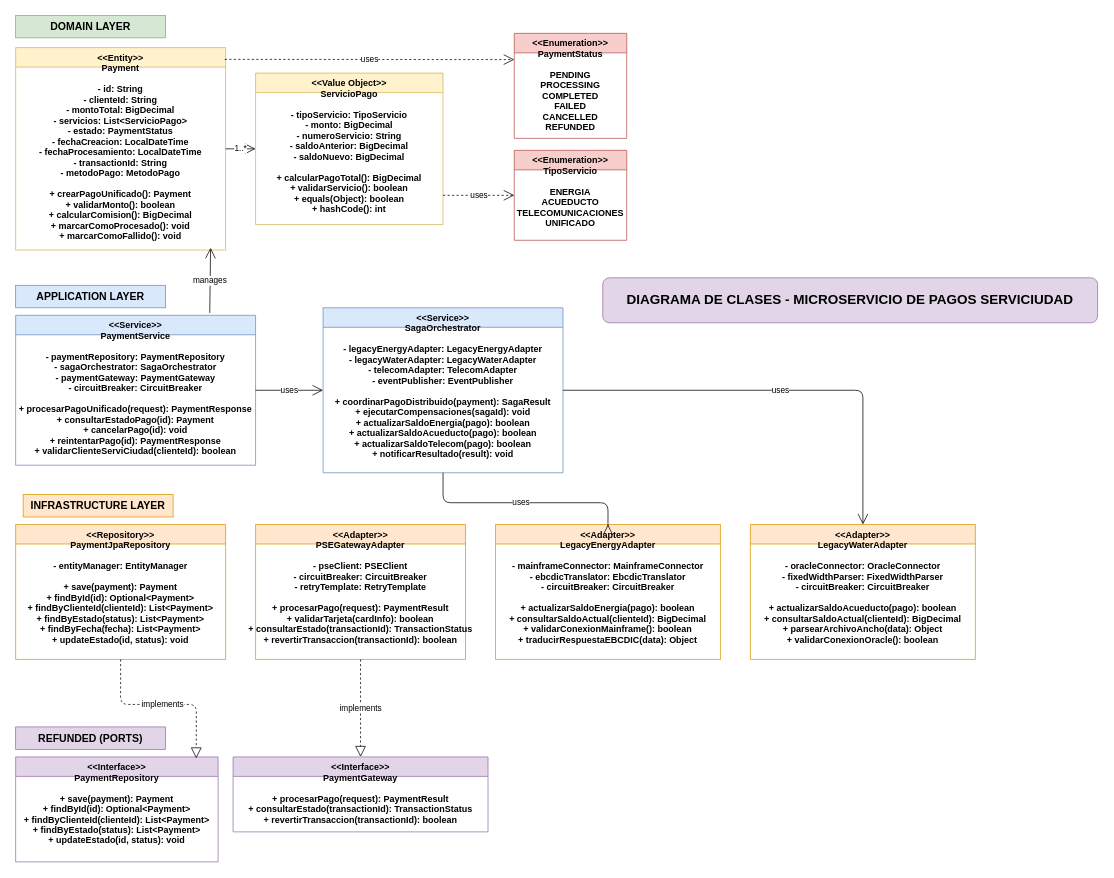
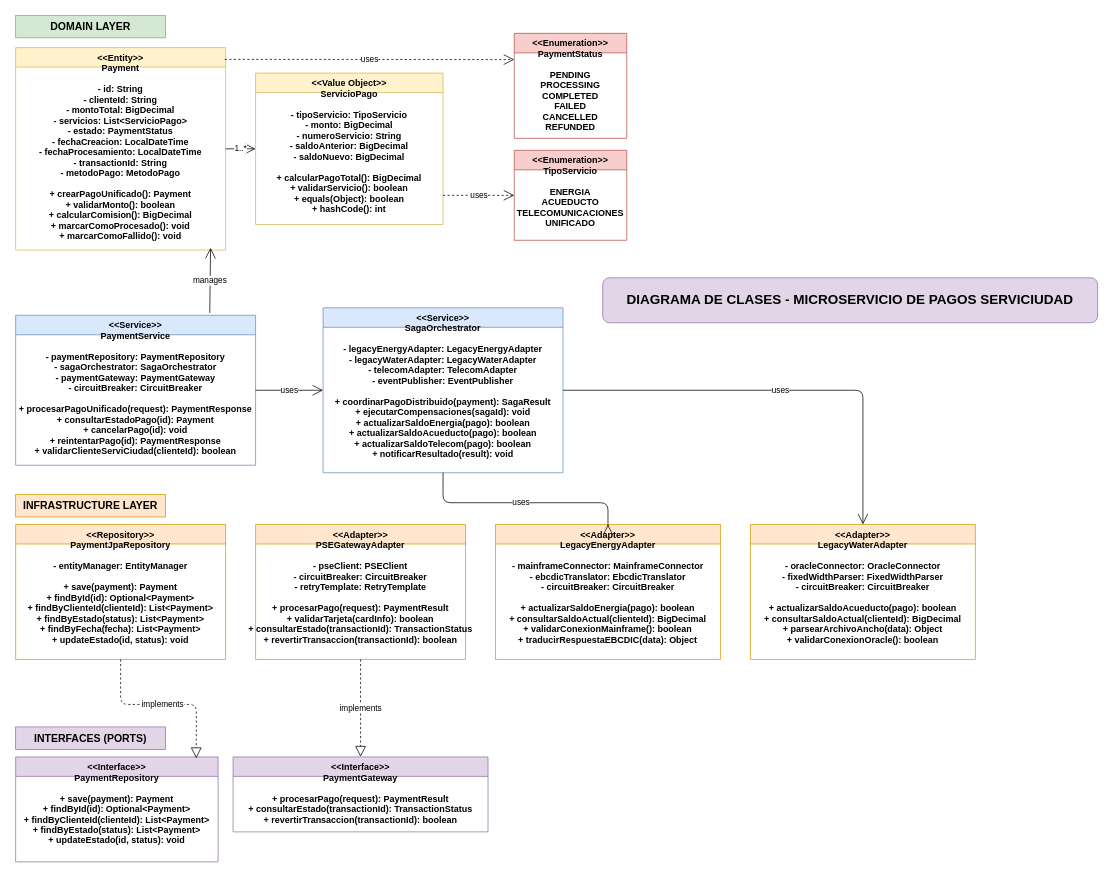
(90, 297) -> none
(98, 506) -> (90, 506)
(90, 738) -> (90, 738)
